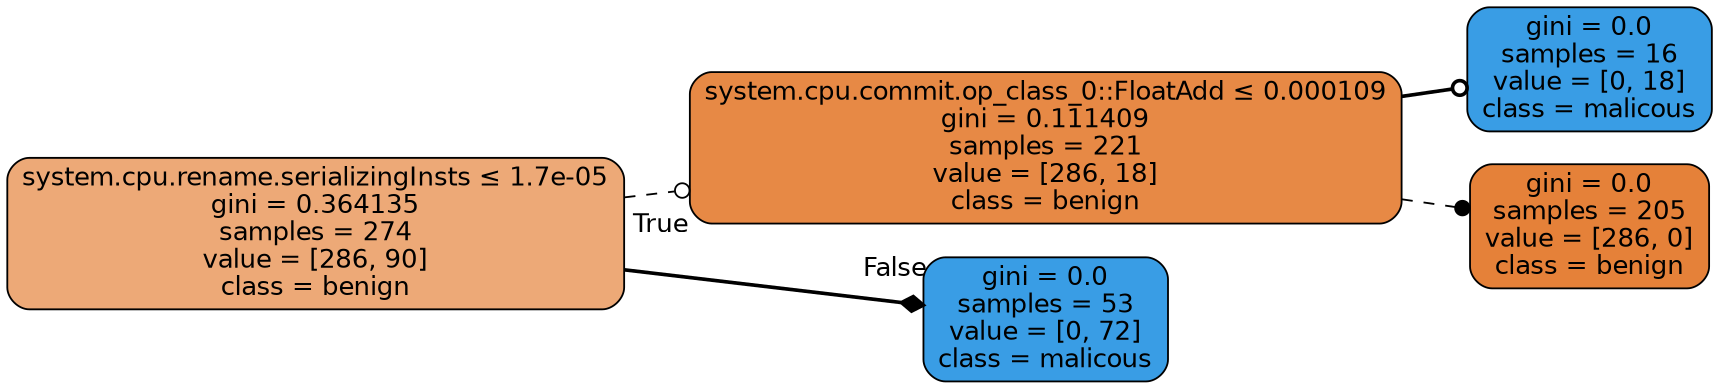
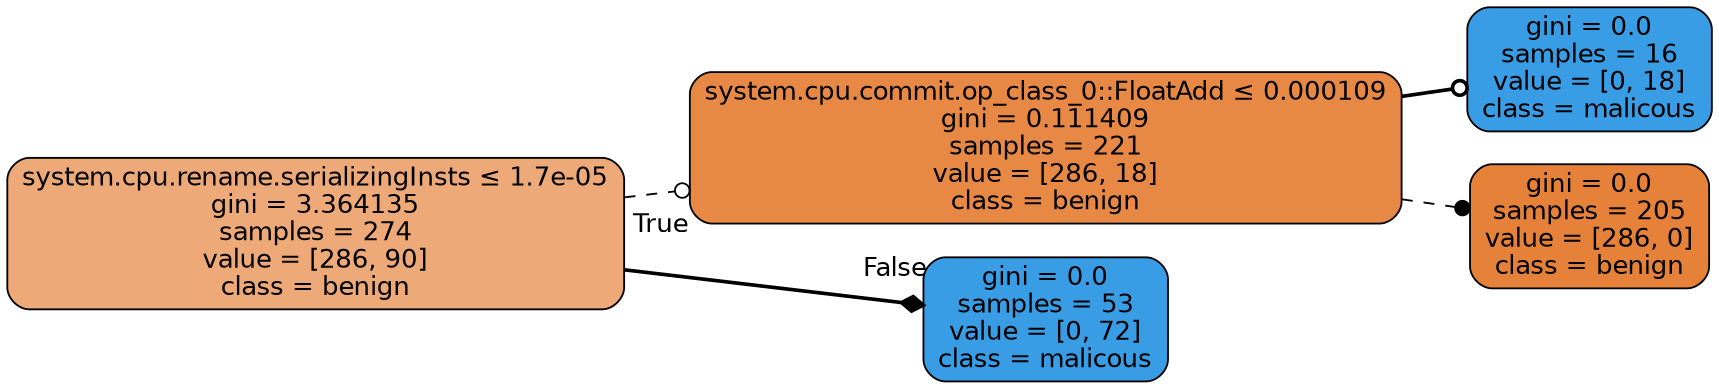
(316, 205) -> (316, 205)
